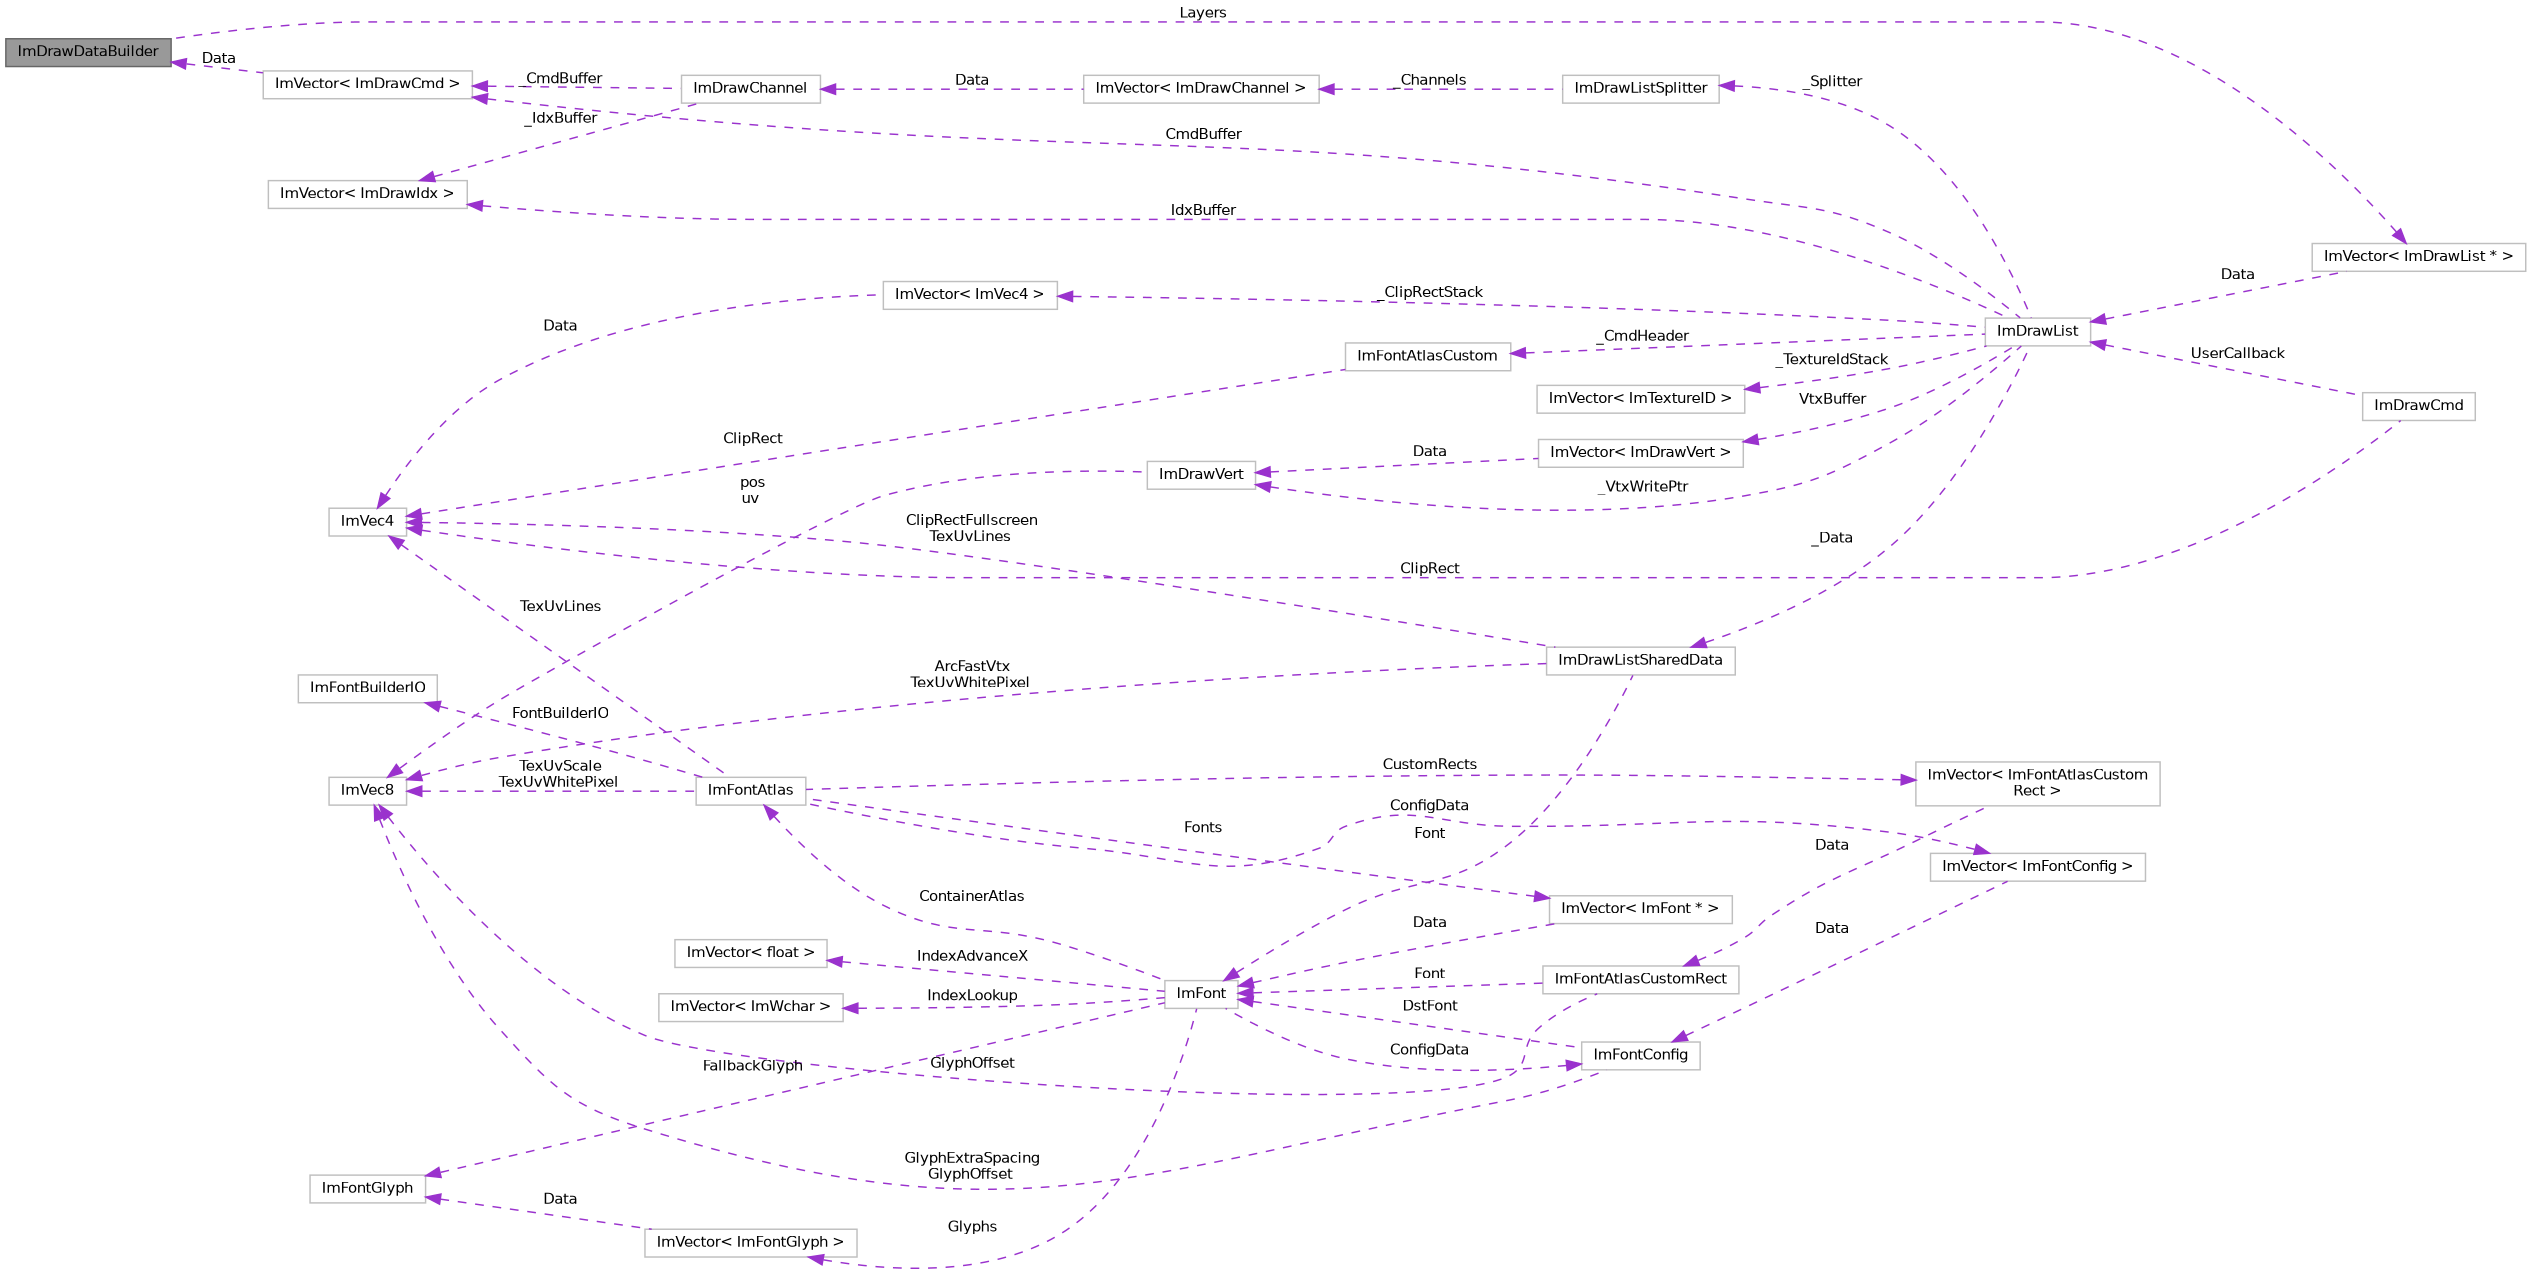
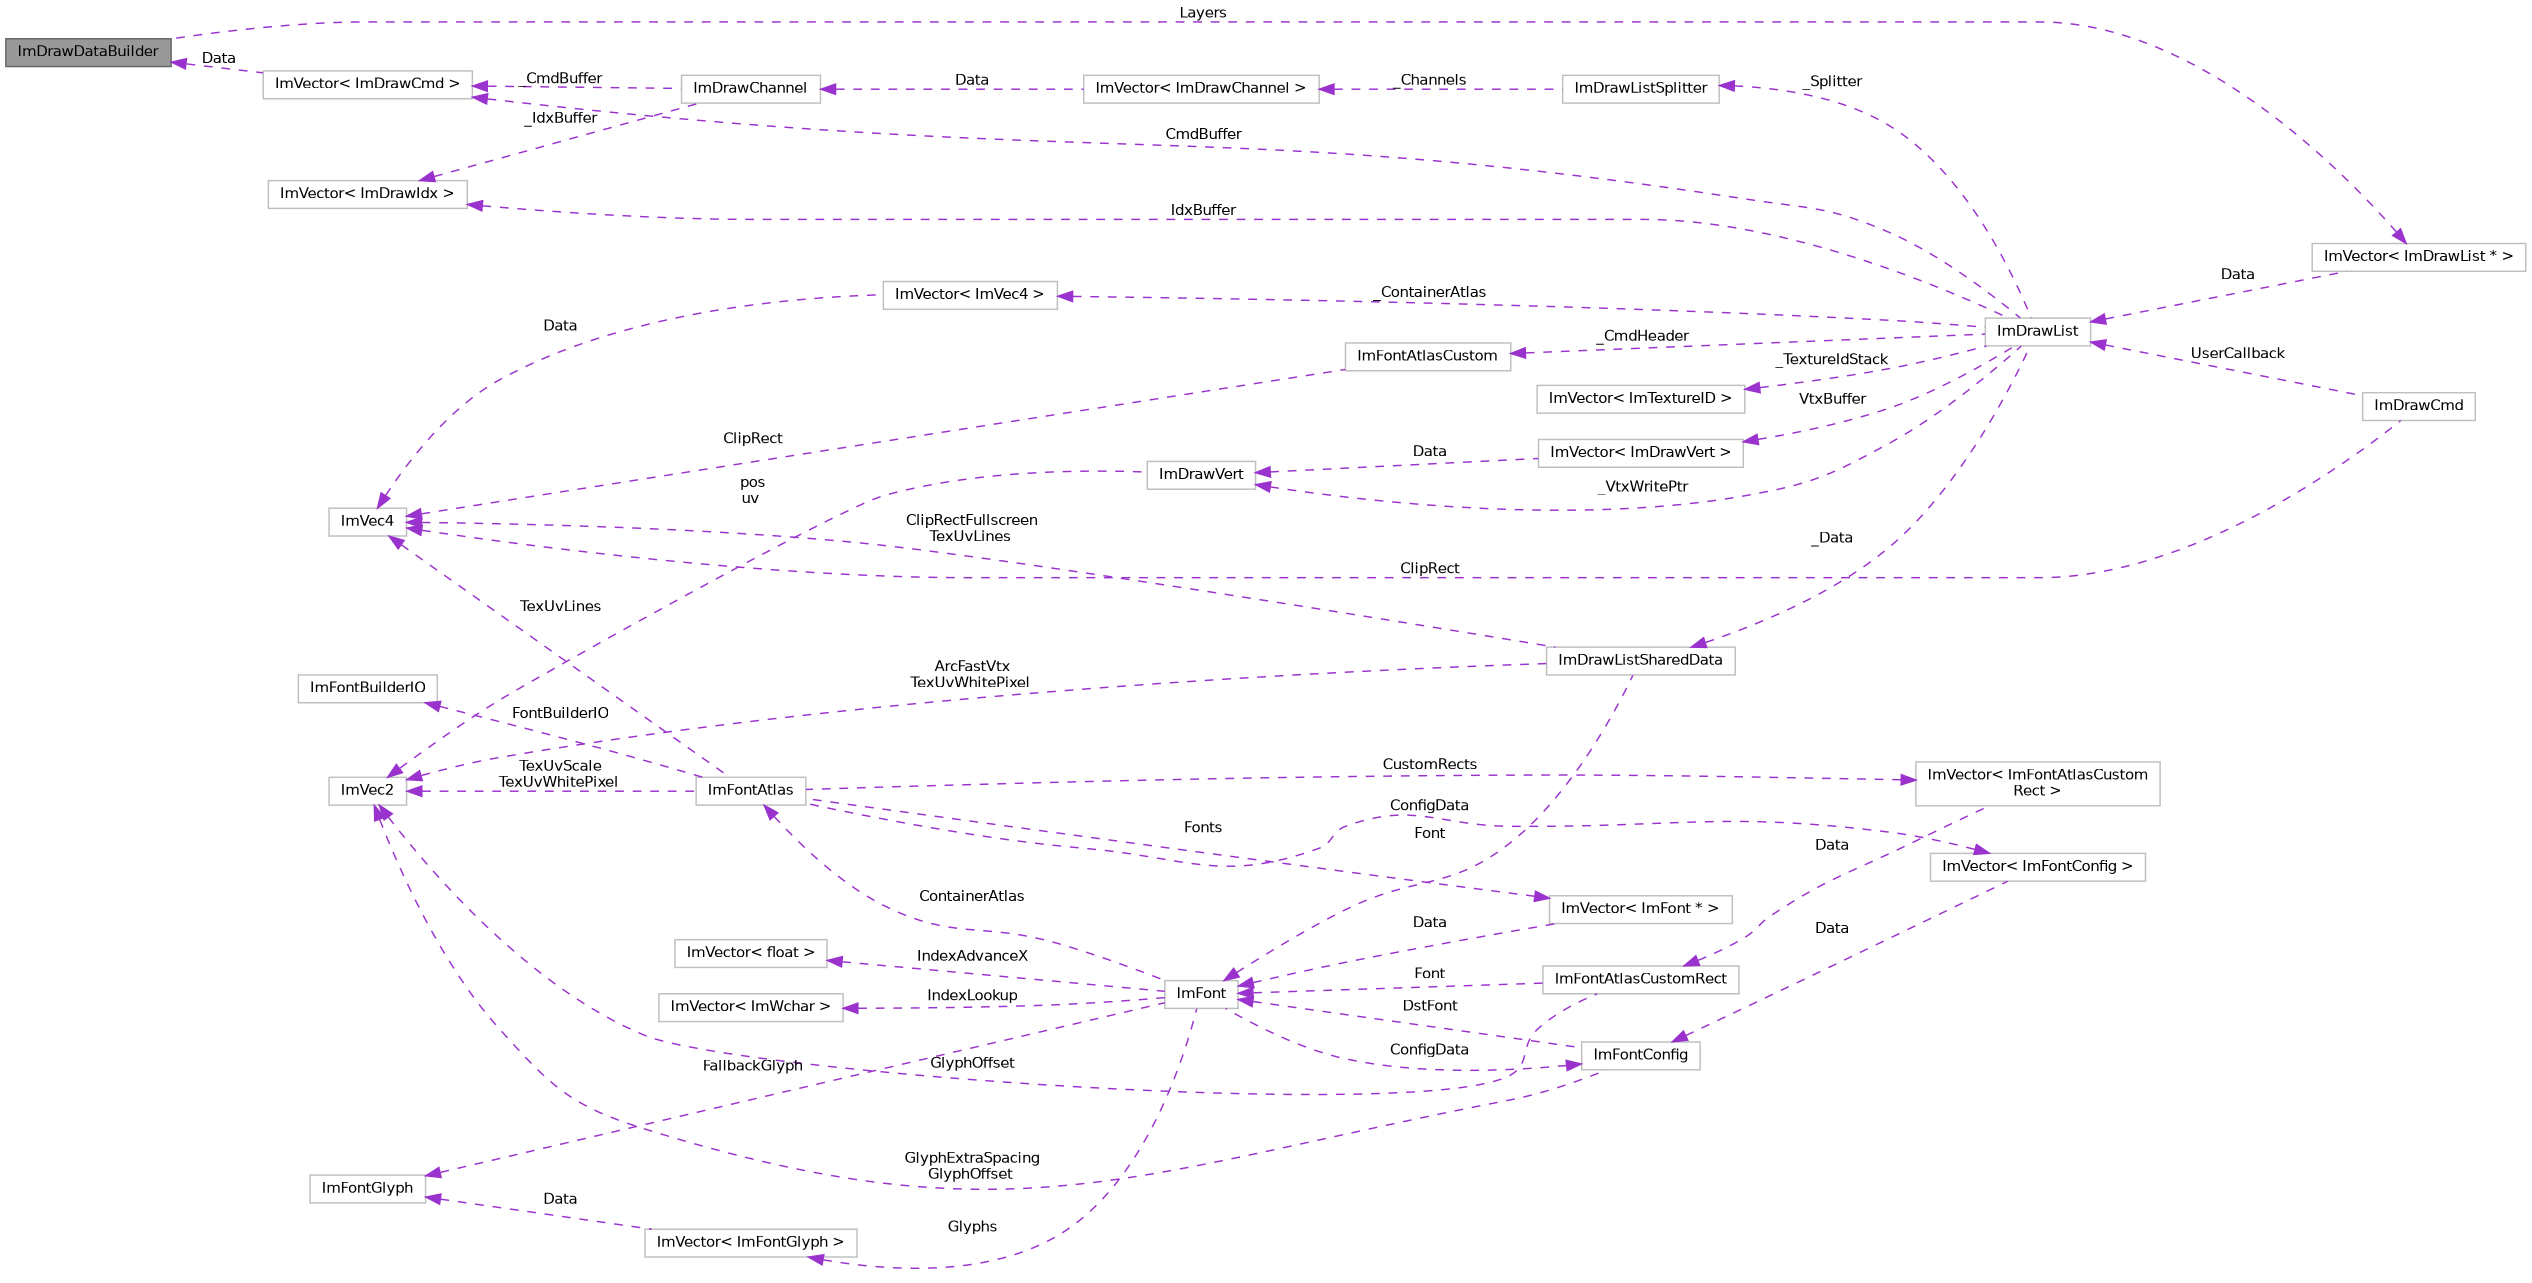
(1428, 293) -> (1428, 293)
(368, 791) -> (368, 791)
